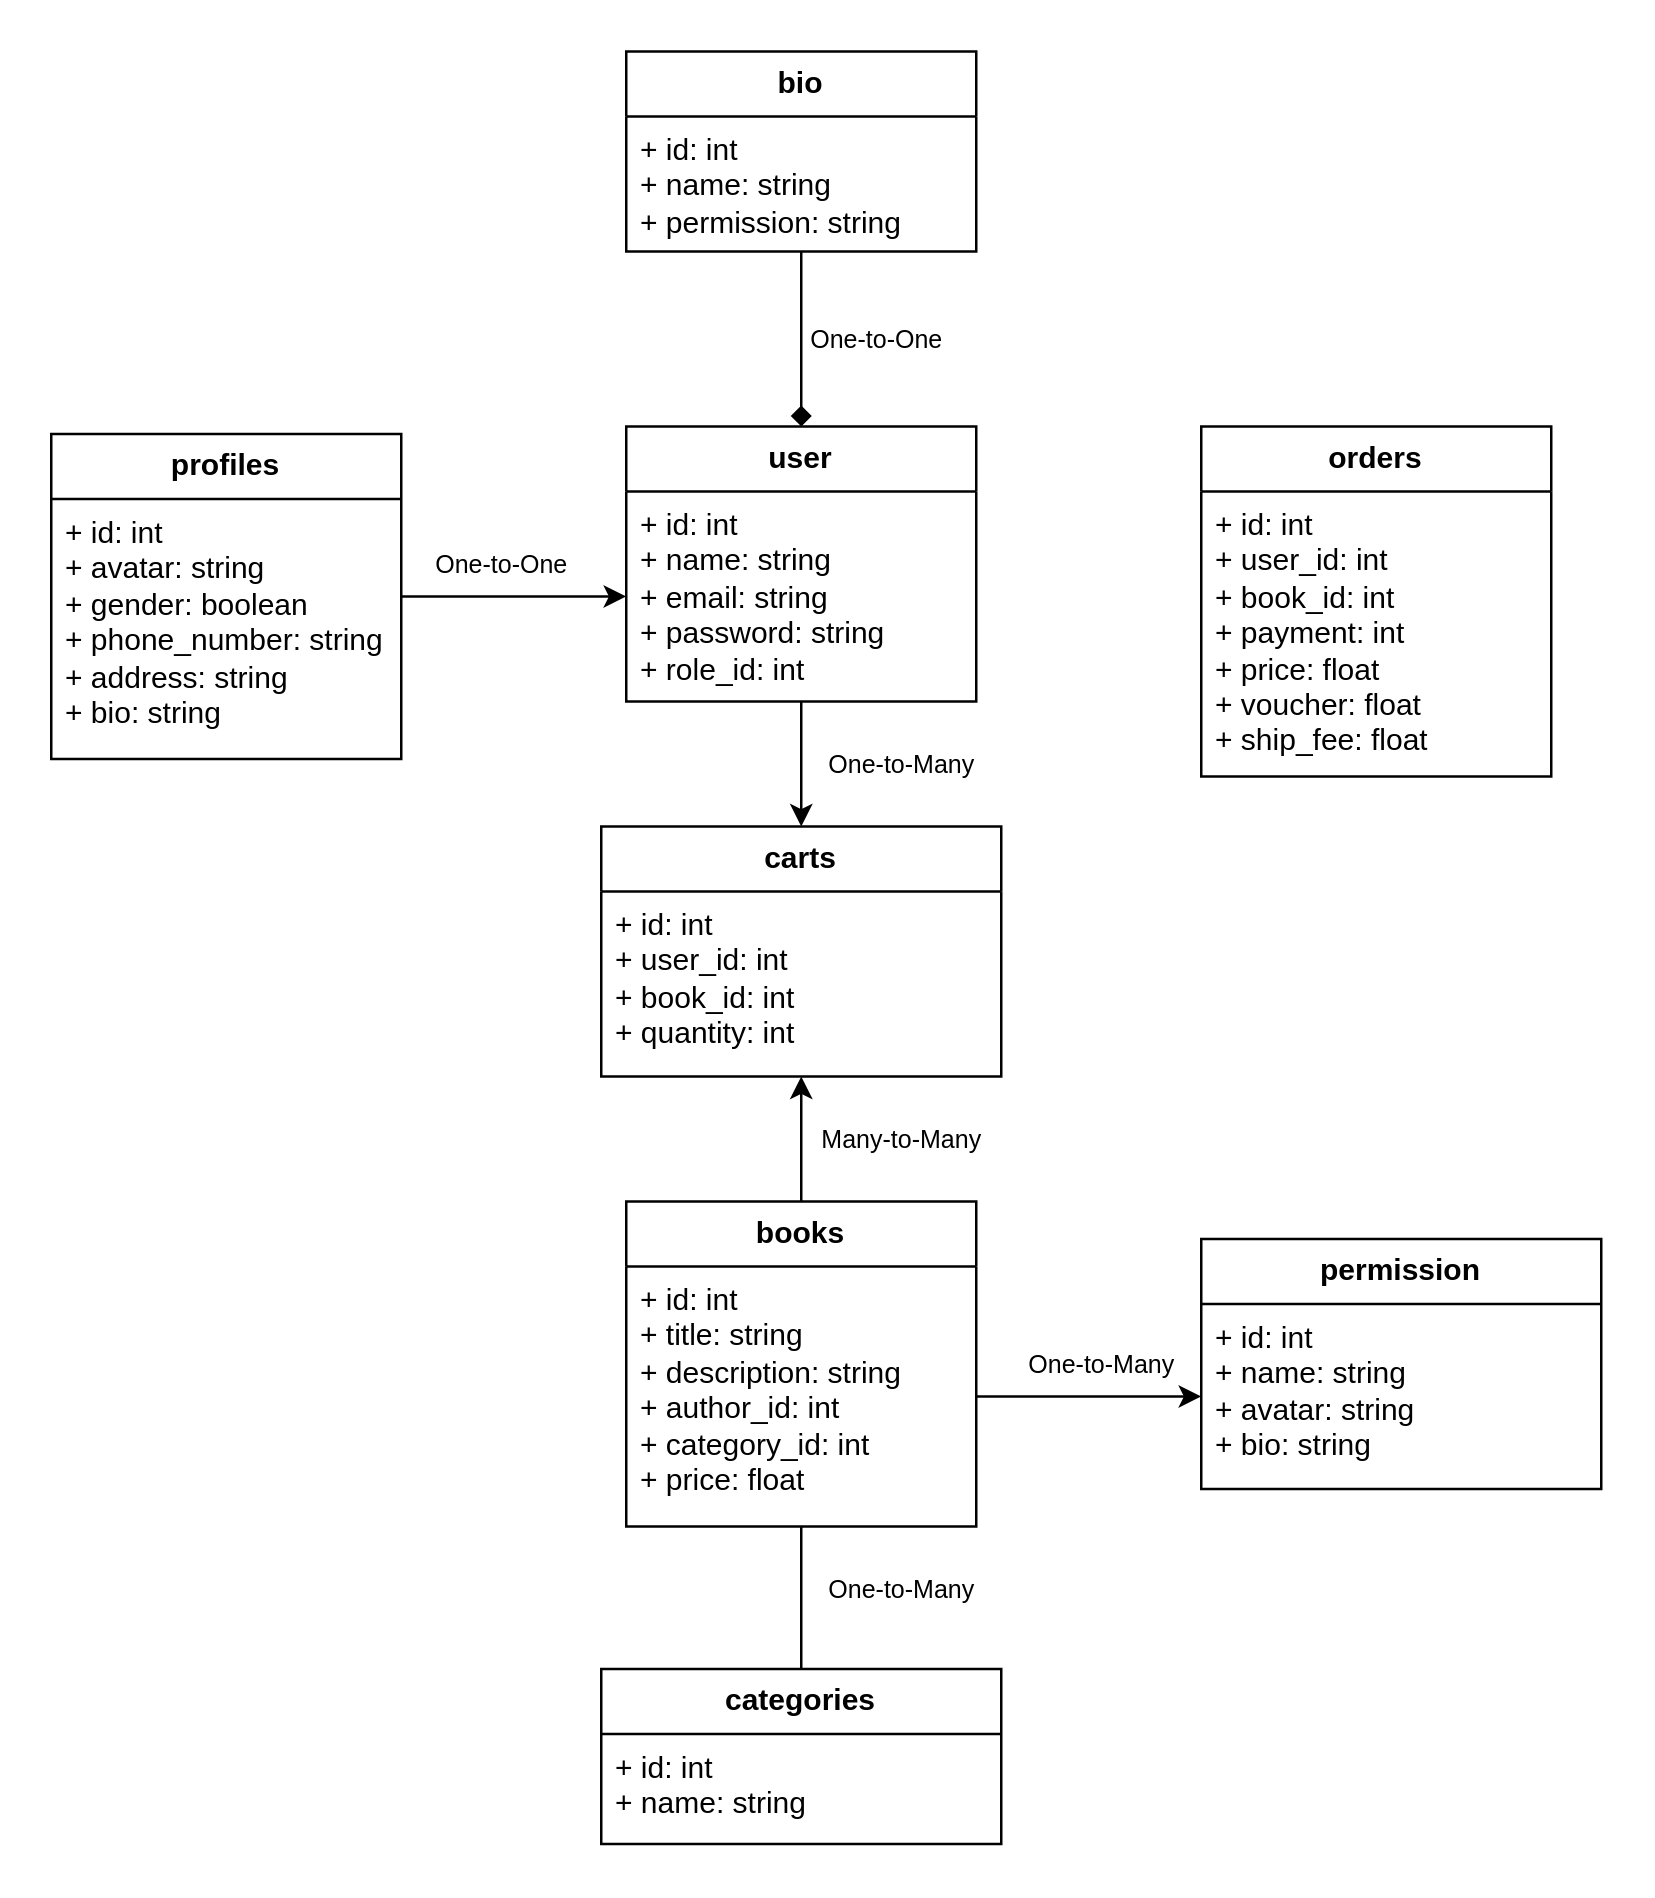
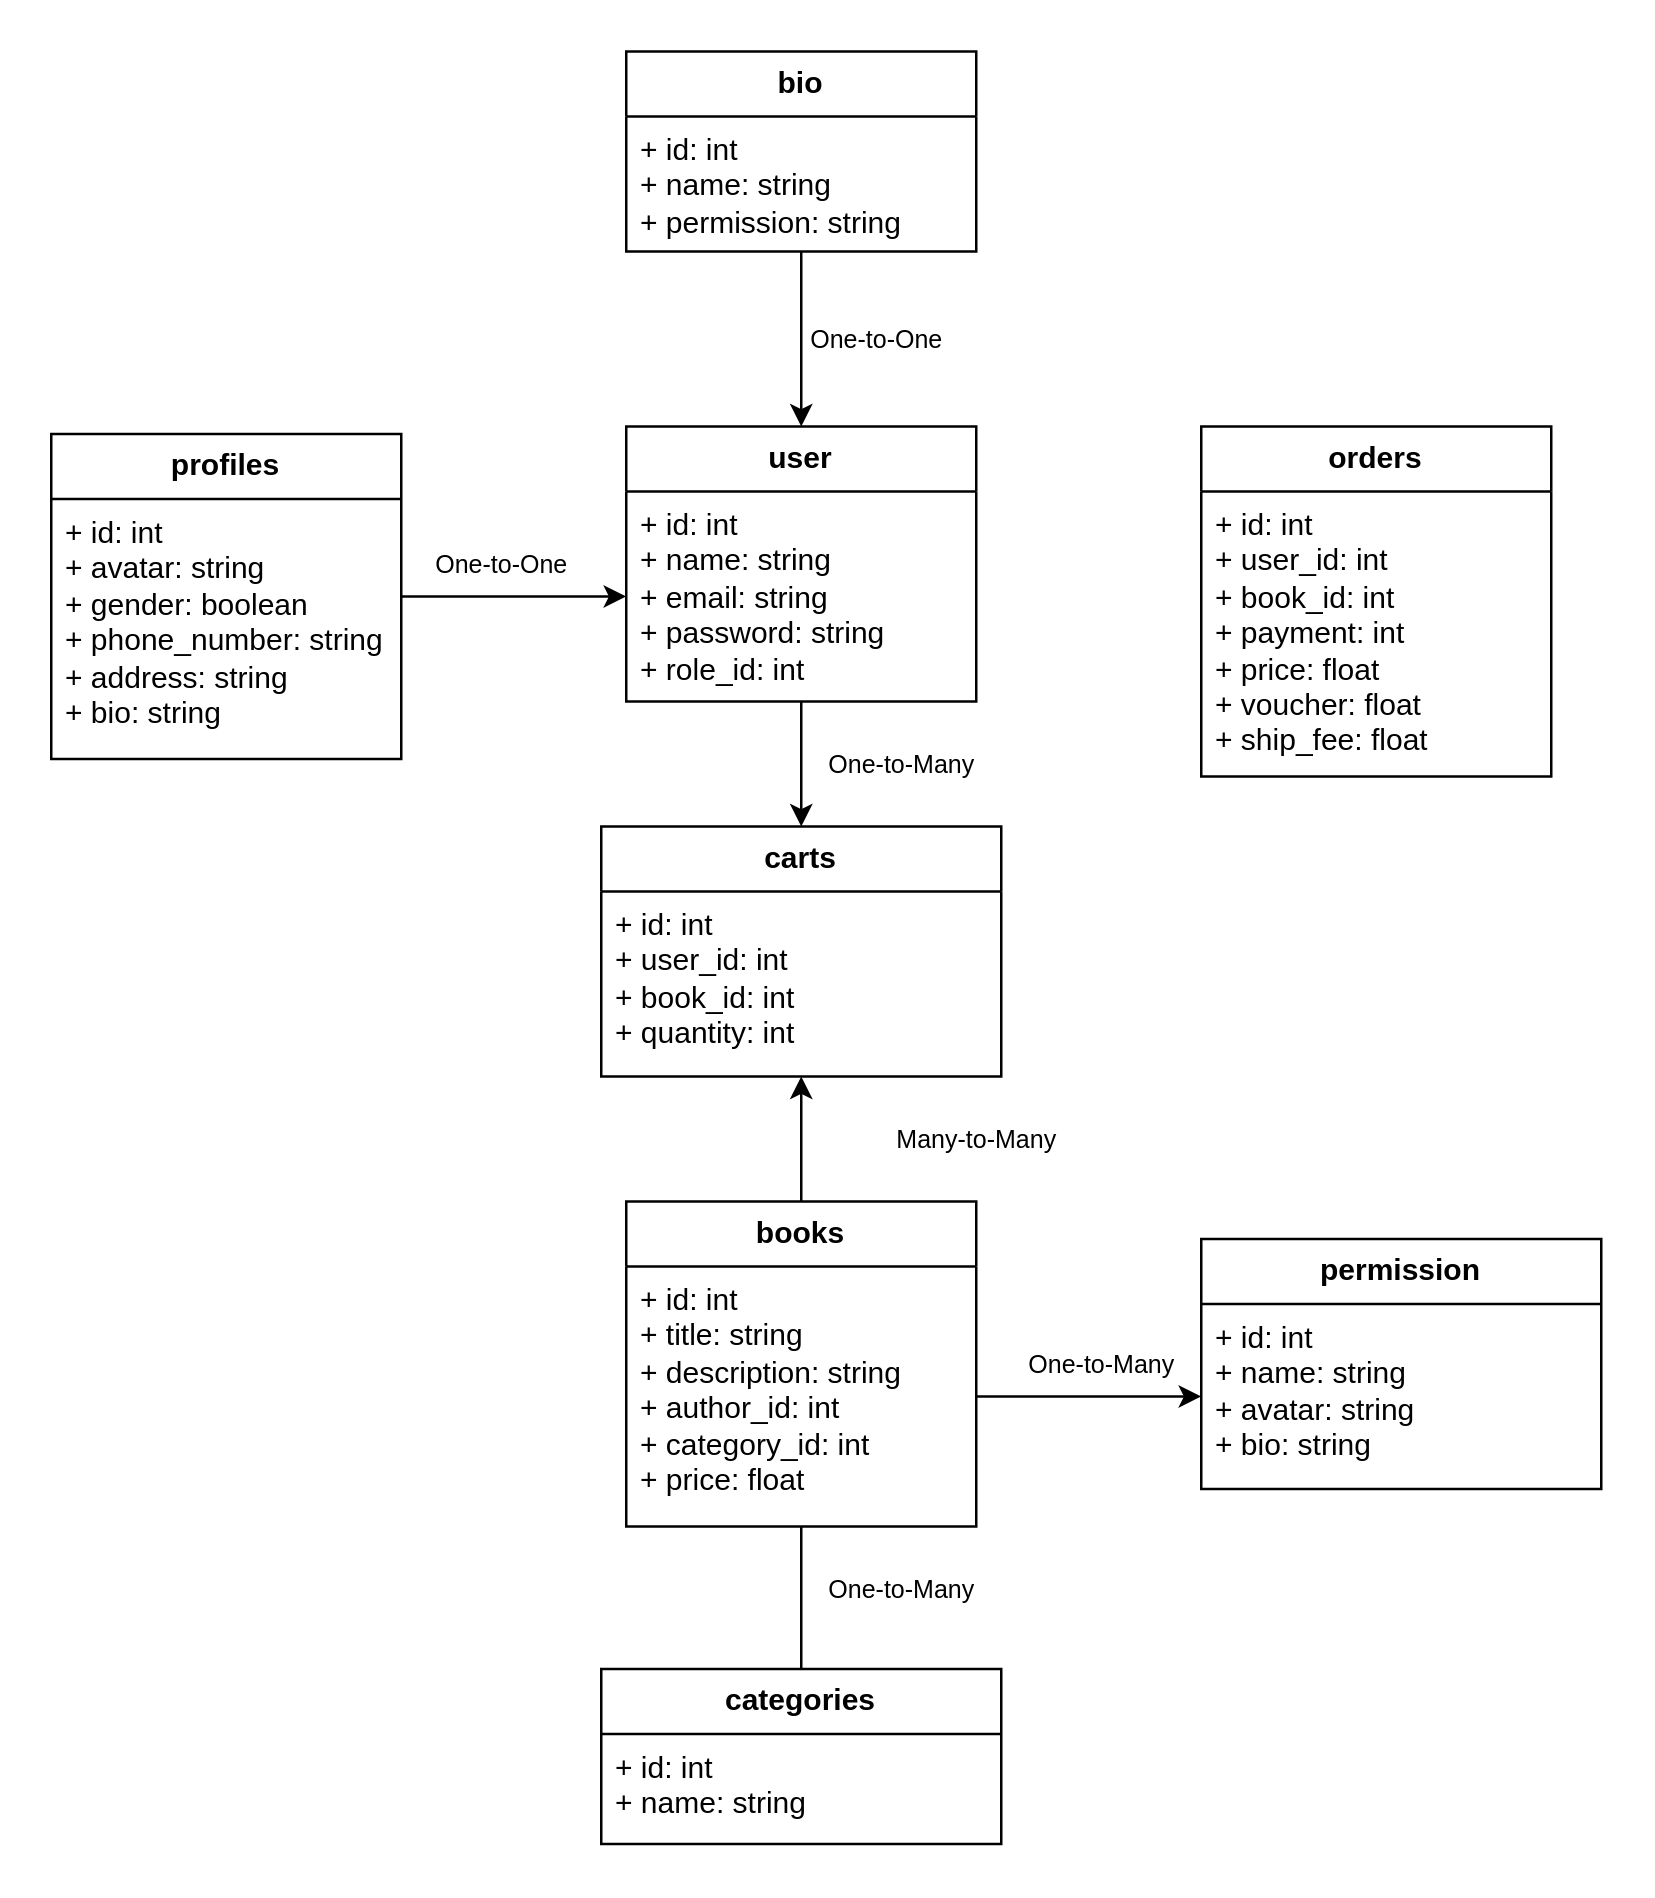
(801, 406) -> (801, 407)
(901, 1139) -> (976, 1139)
